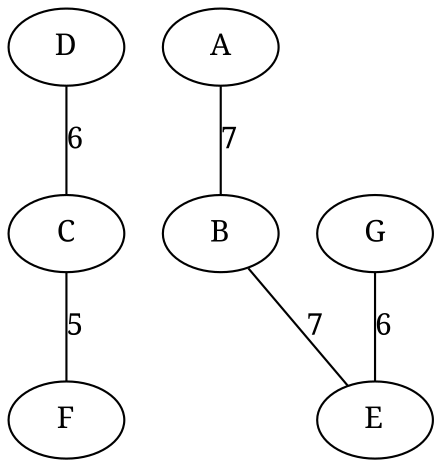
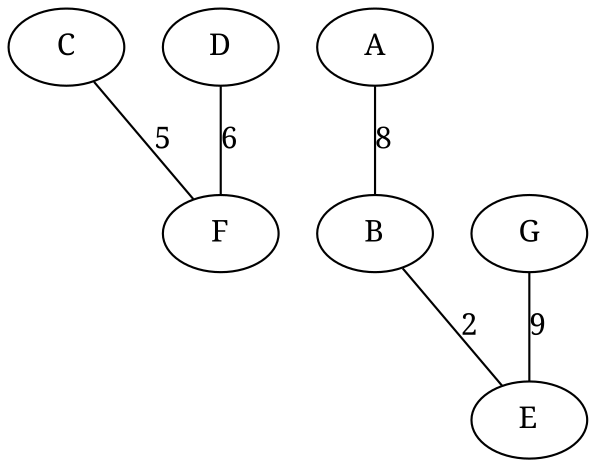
(66, 140) -> (221, 140)
(229, 140) -> (384, 140)
(315, 327) -> (469, 327)
(384, 327) -> (538, 327)
